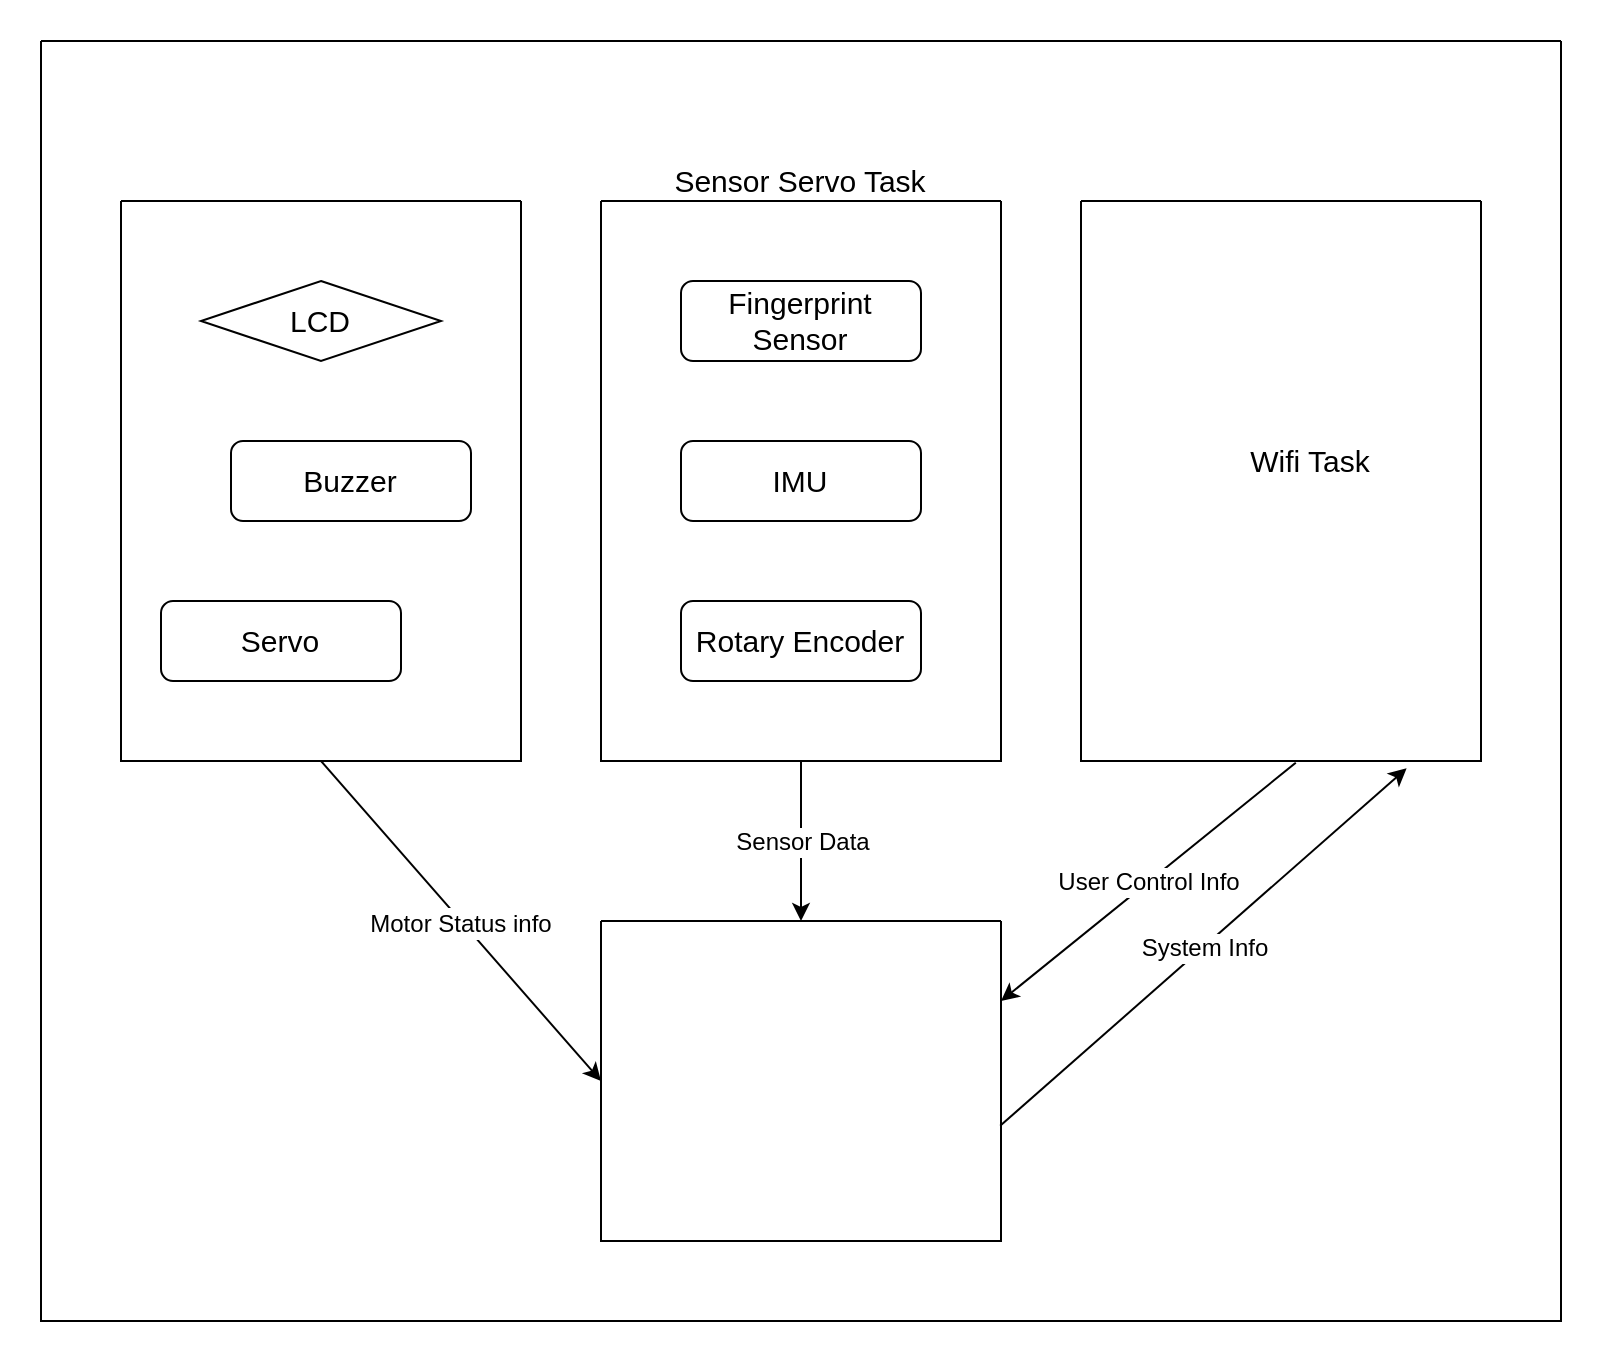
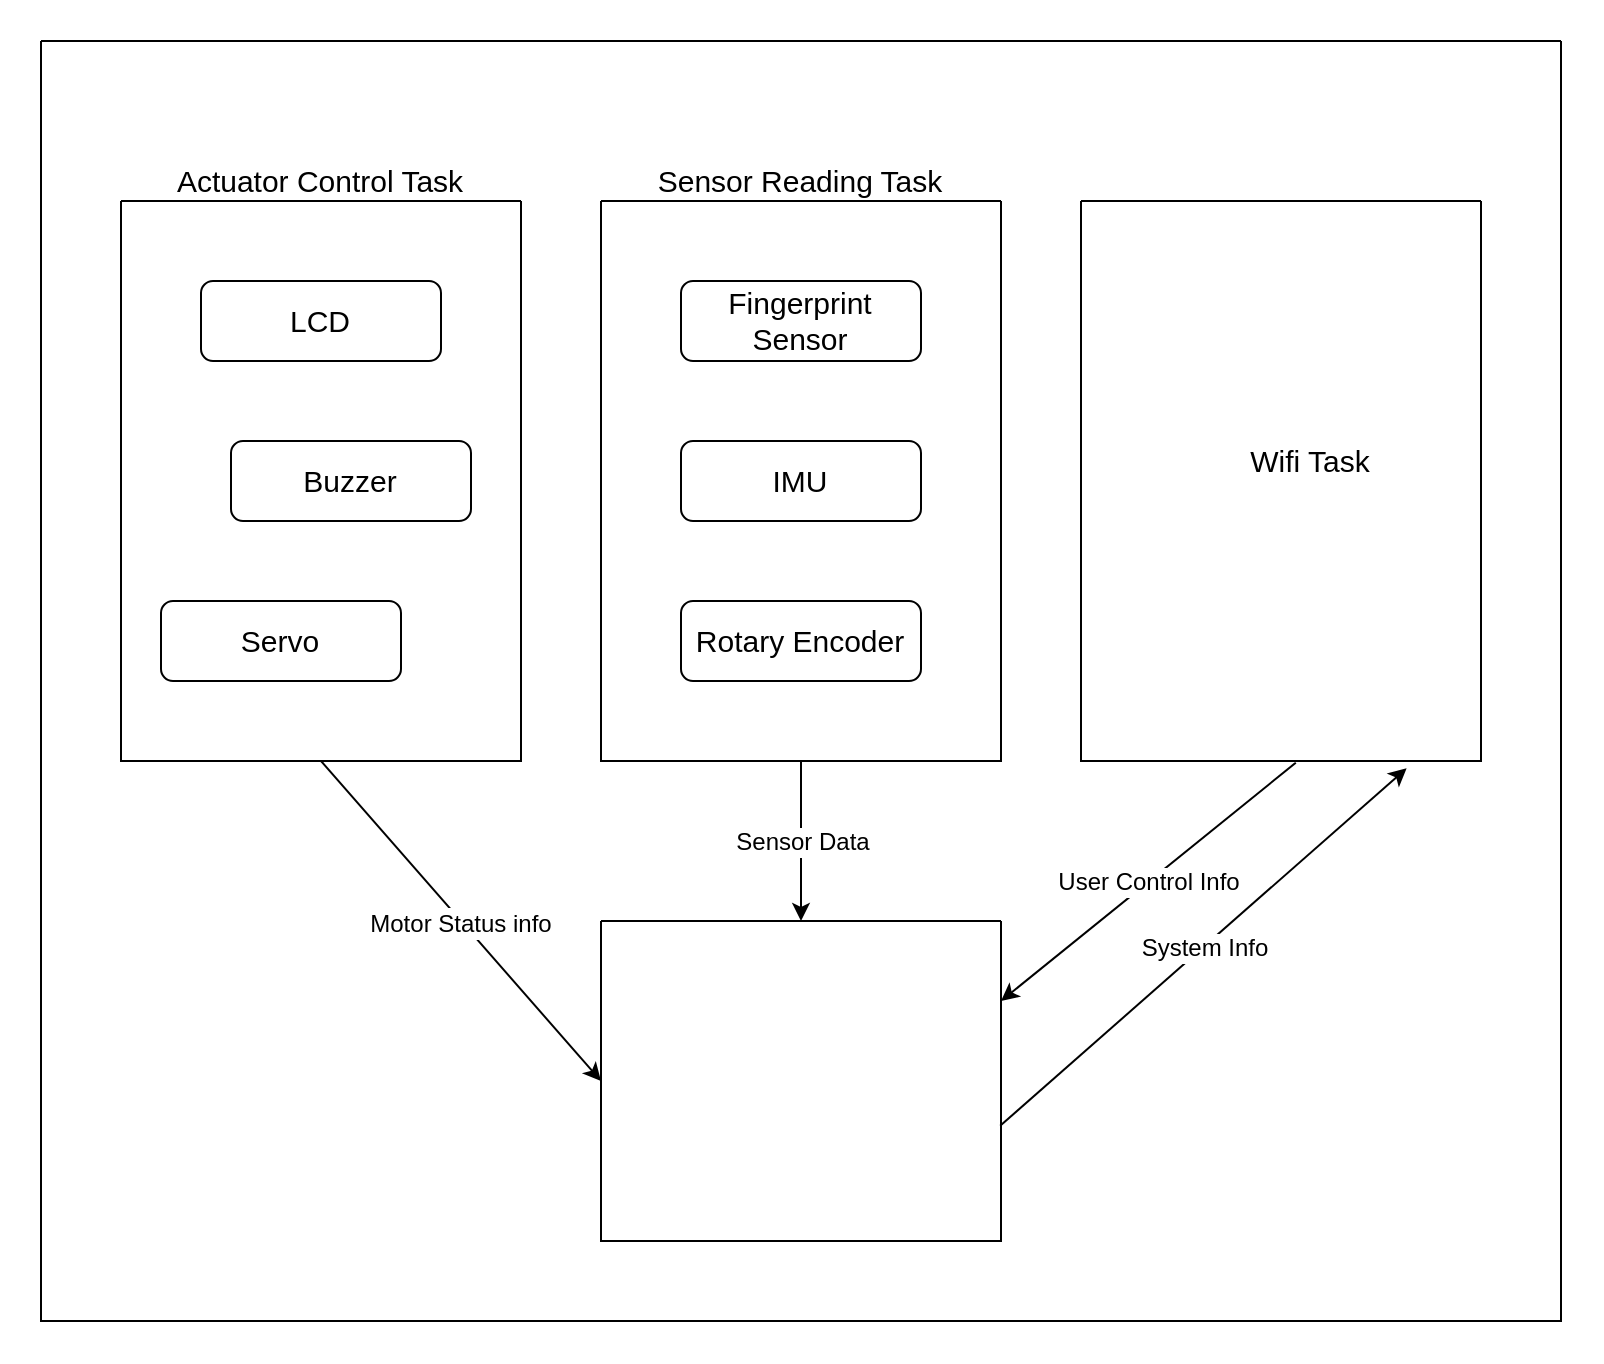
none -> (321, 181)
(801, 181) -> (801, 181)
(321, 321) -> (321, 321)
